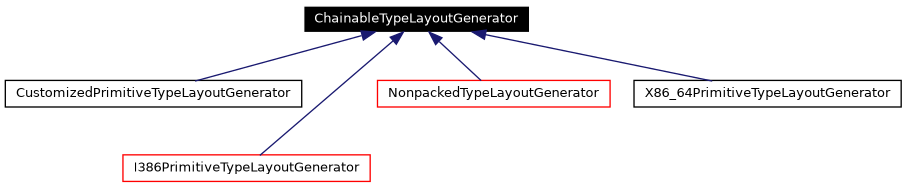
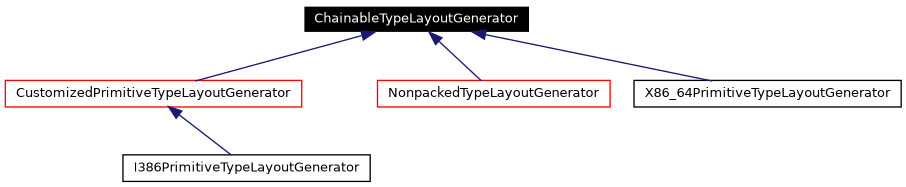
(154, 94) -> (154, 94)
(327, 98) -> (205, 135)
(247, 168) -> (247, 168)
